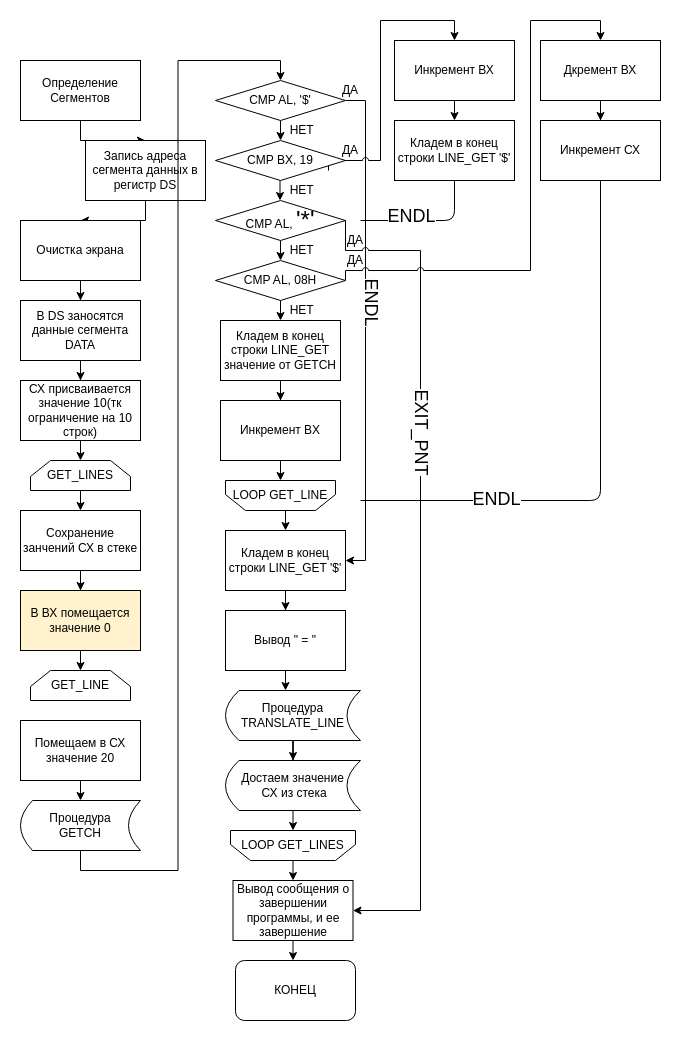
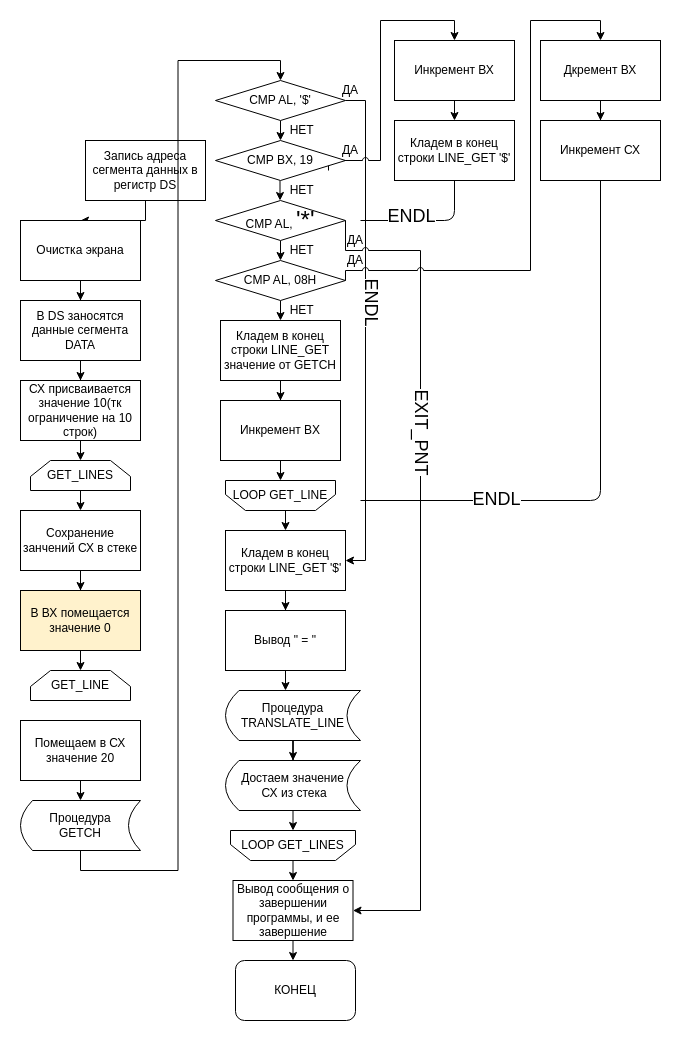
(81, 91) -> none
(81, 133) -> none
